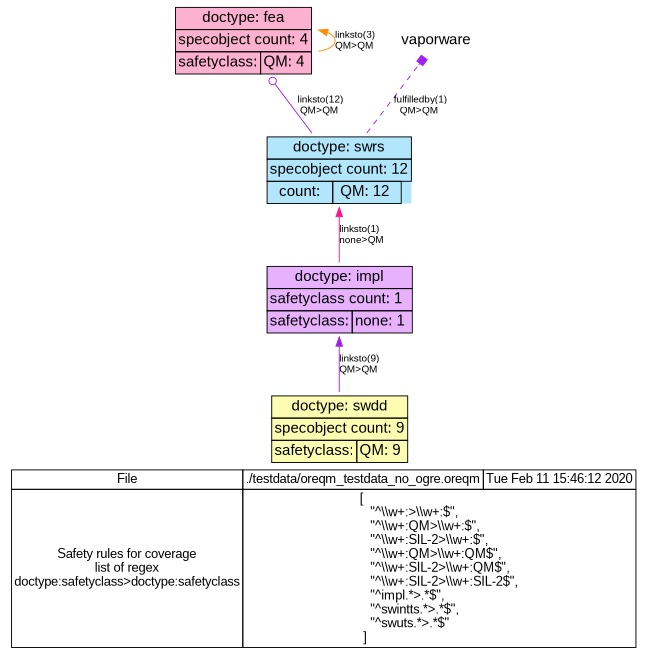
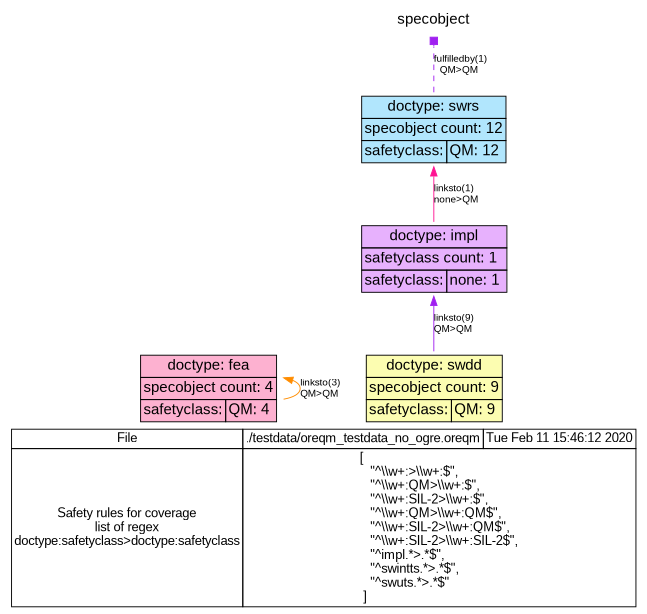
(436, 41) -> (434, 20)
(294, 109) -> none
(300, 191) -> (404, 151)
